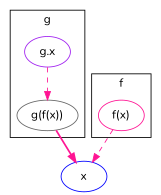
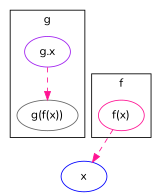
(64, 143) -> none
